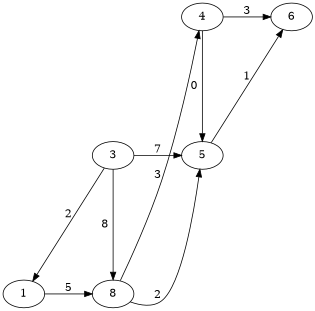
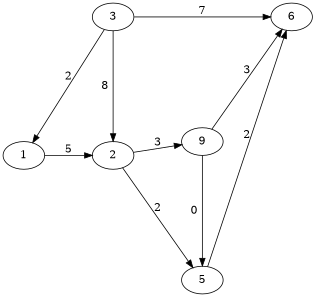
(202, 17) -> (202, 142)
(247, 77) -> (247, 135)
(154, 155) -> (199, 17)
(113, 294) -> (113, 155)
